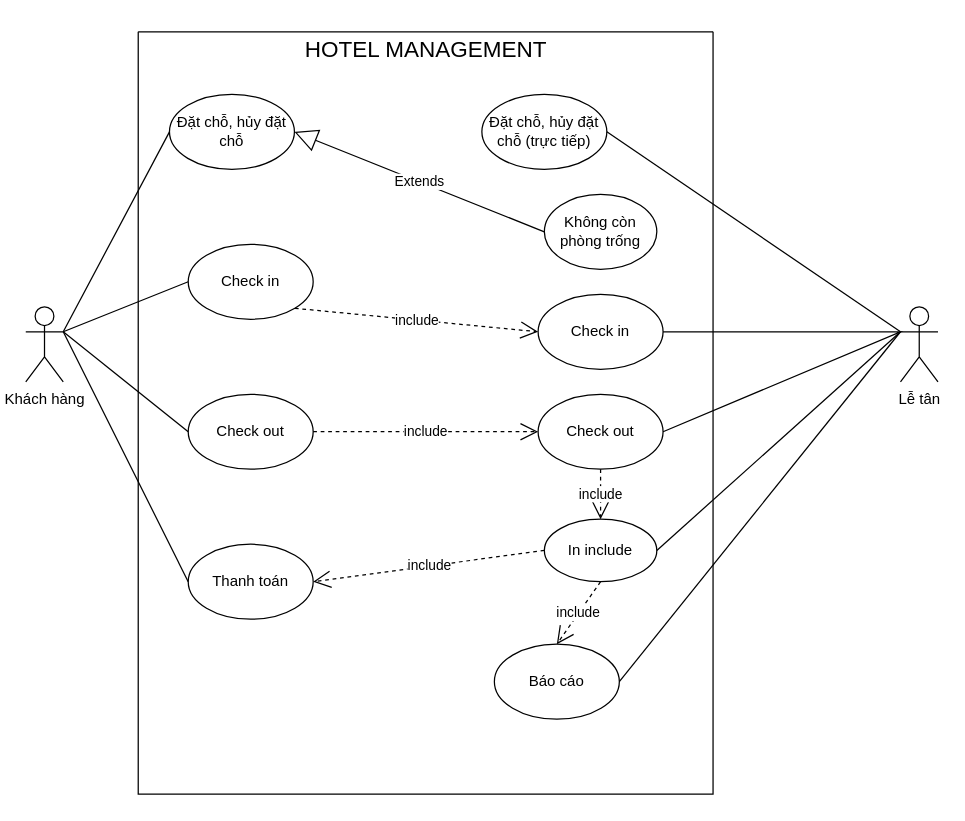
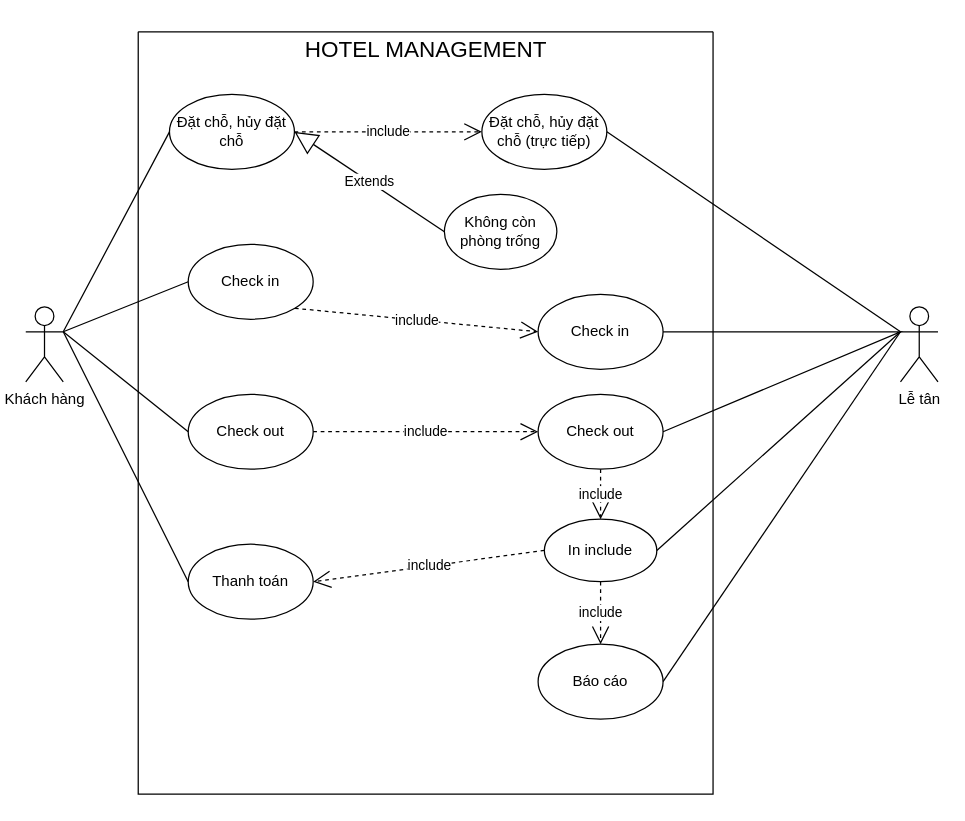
none -> (387, 132)
(601, 232) -> (501, 232)
(557, 682) -> (601, 682)
